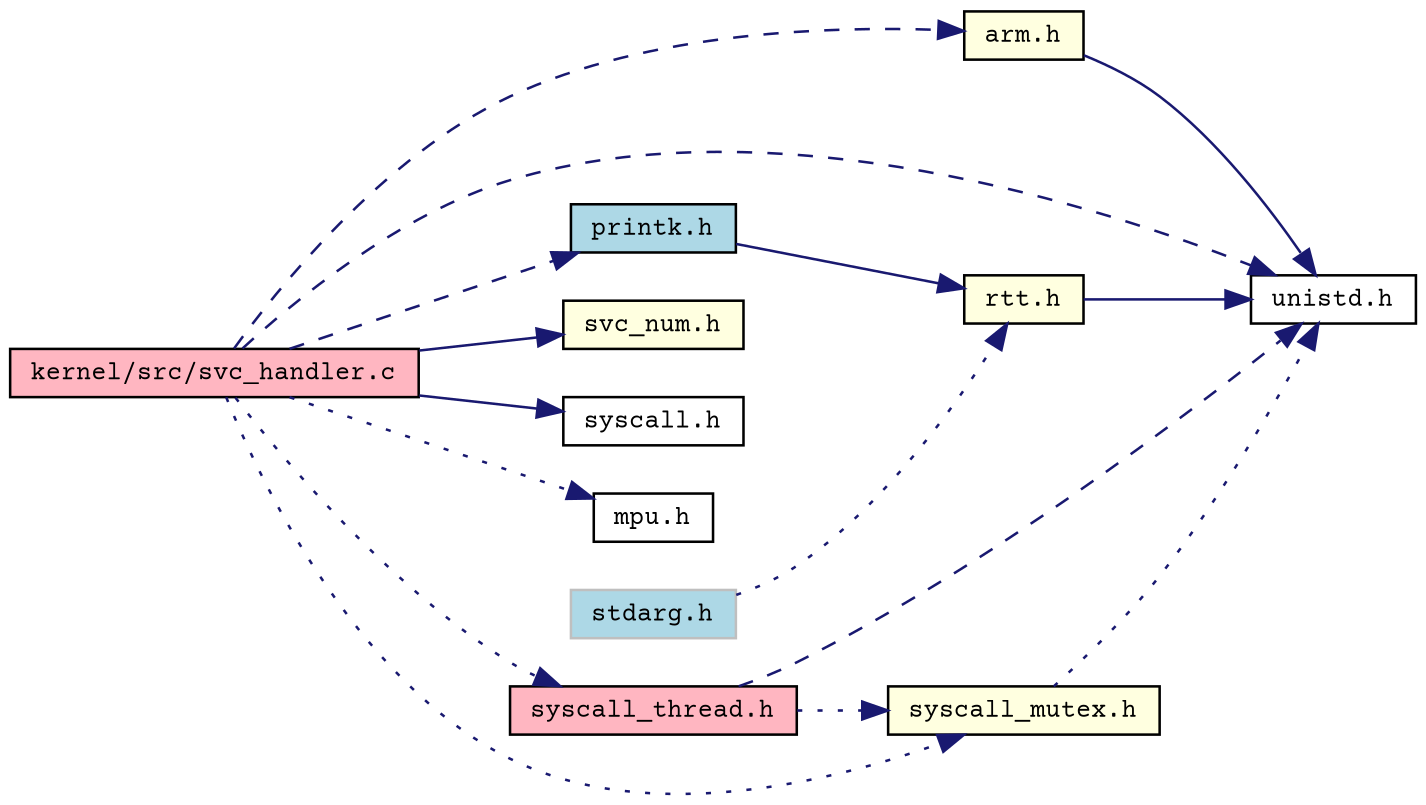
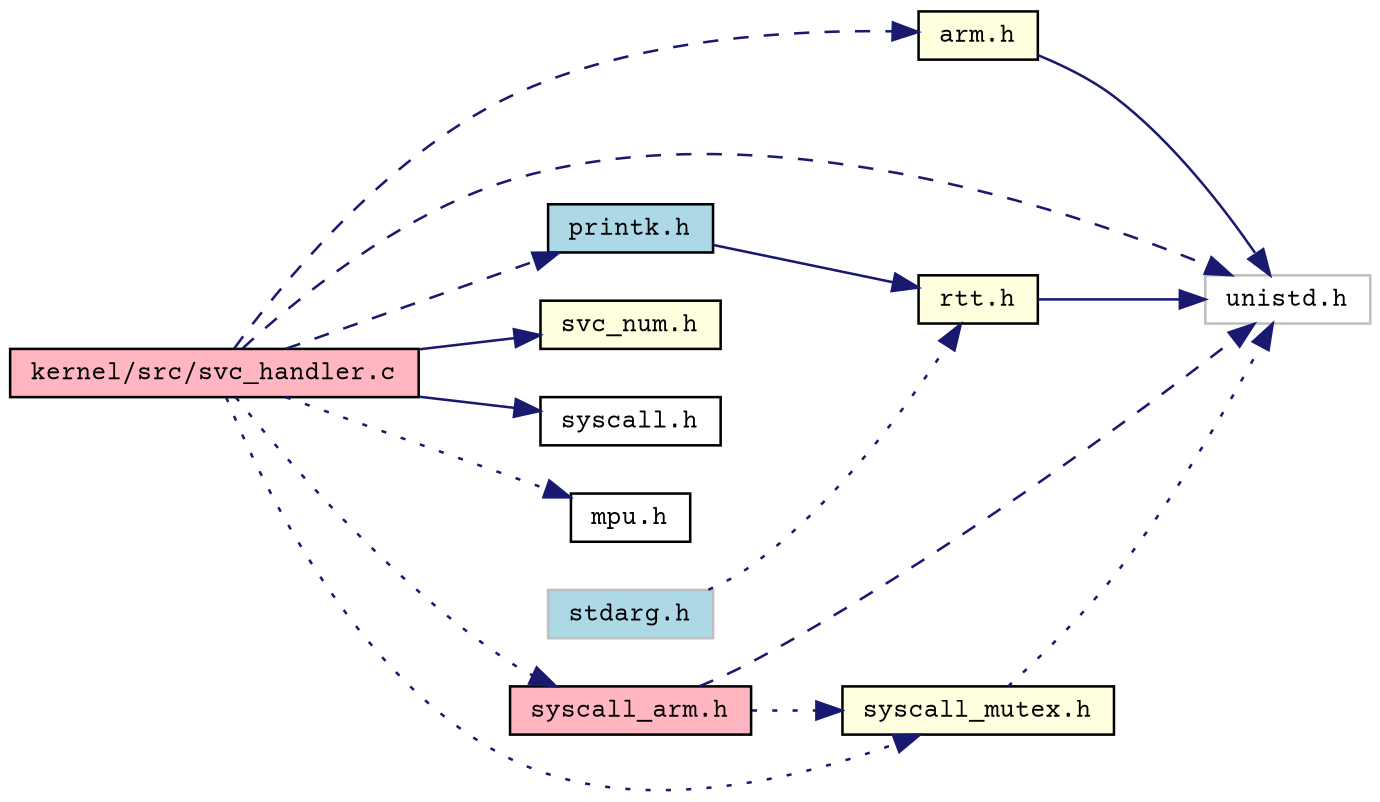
(1333, 299) -> (1288, 299)
(653, 711) -> (631, 711)
